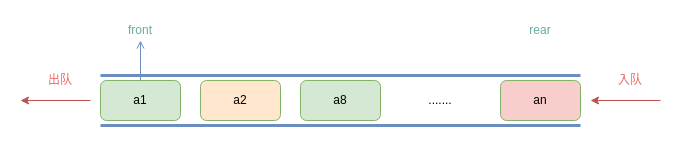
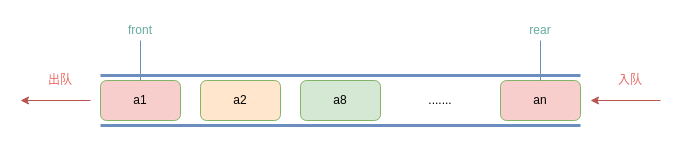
(141, 46) -> (141, 45)
none -> (541, 61)
(141, 101) -> (141, 101)
